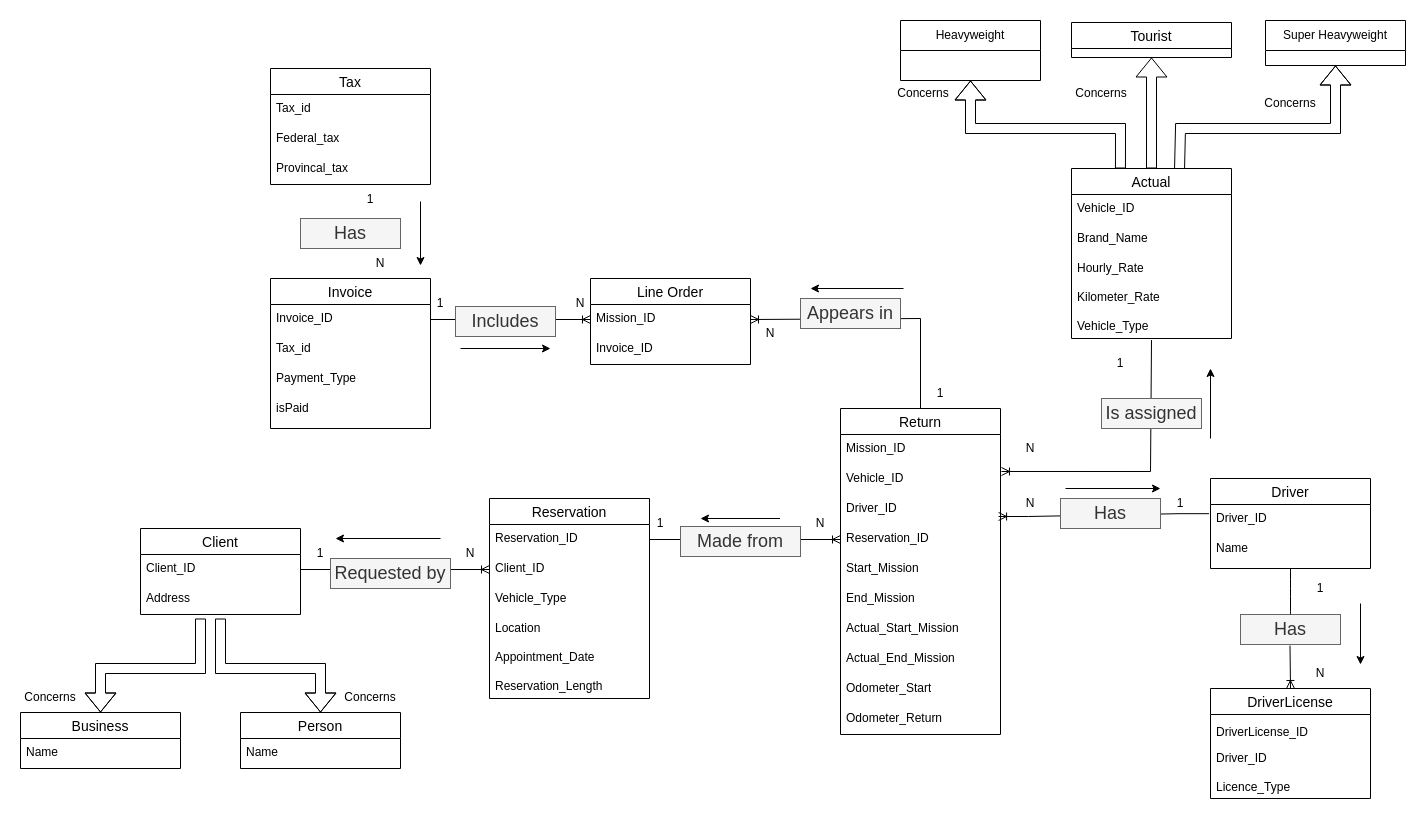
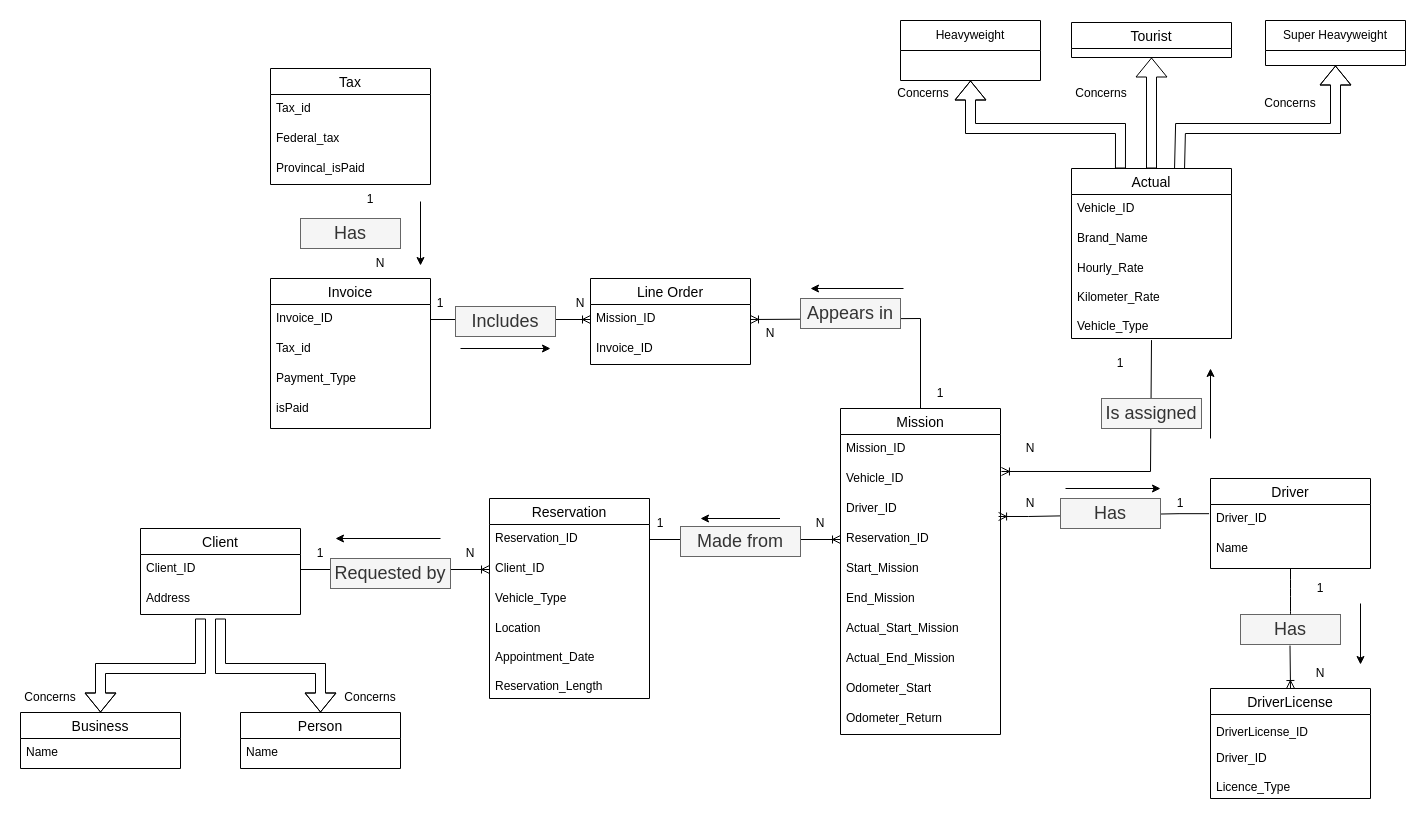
(317, 169) -> (324, 169)
(920, 422) -> (920, 422)
